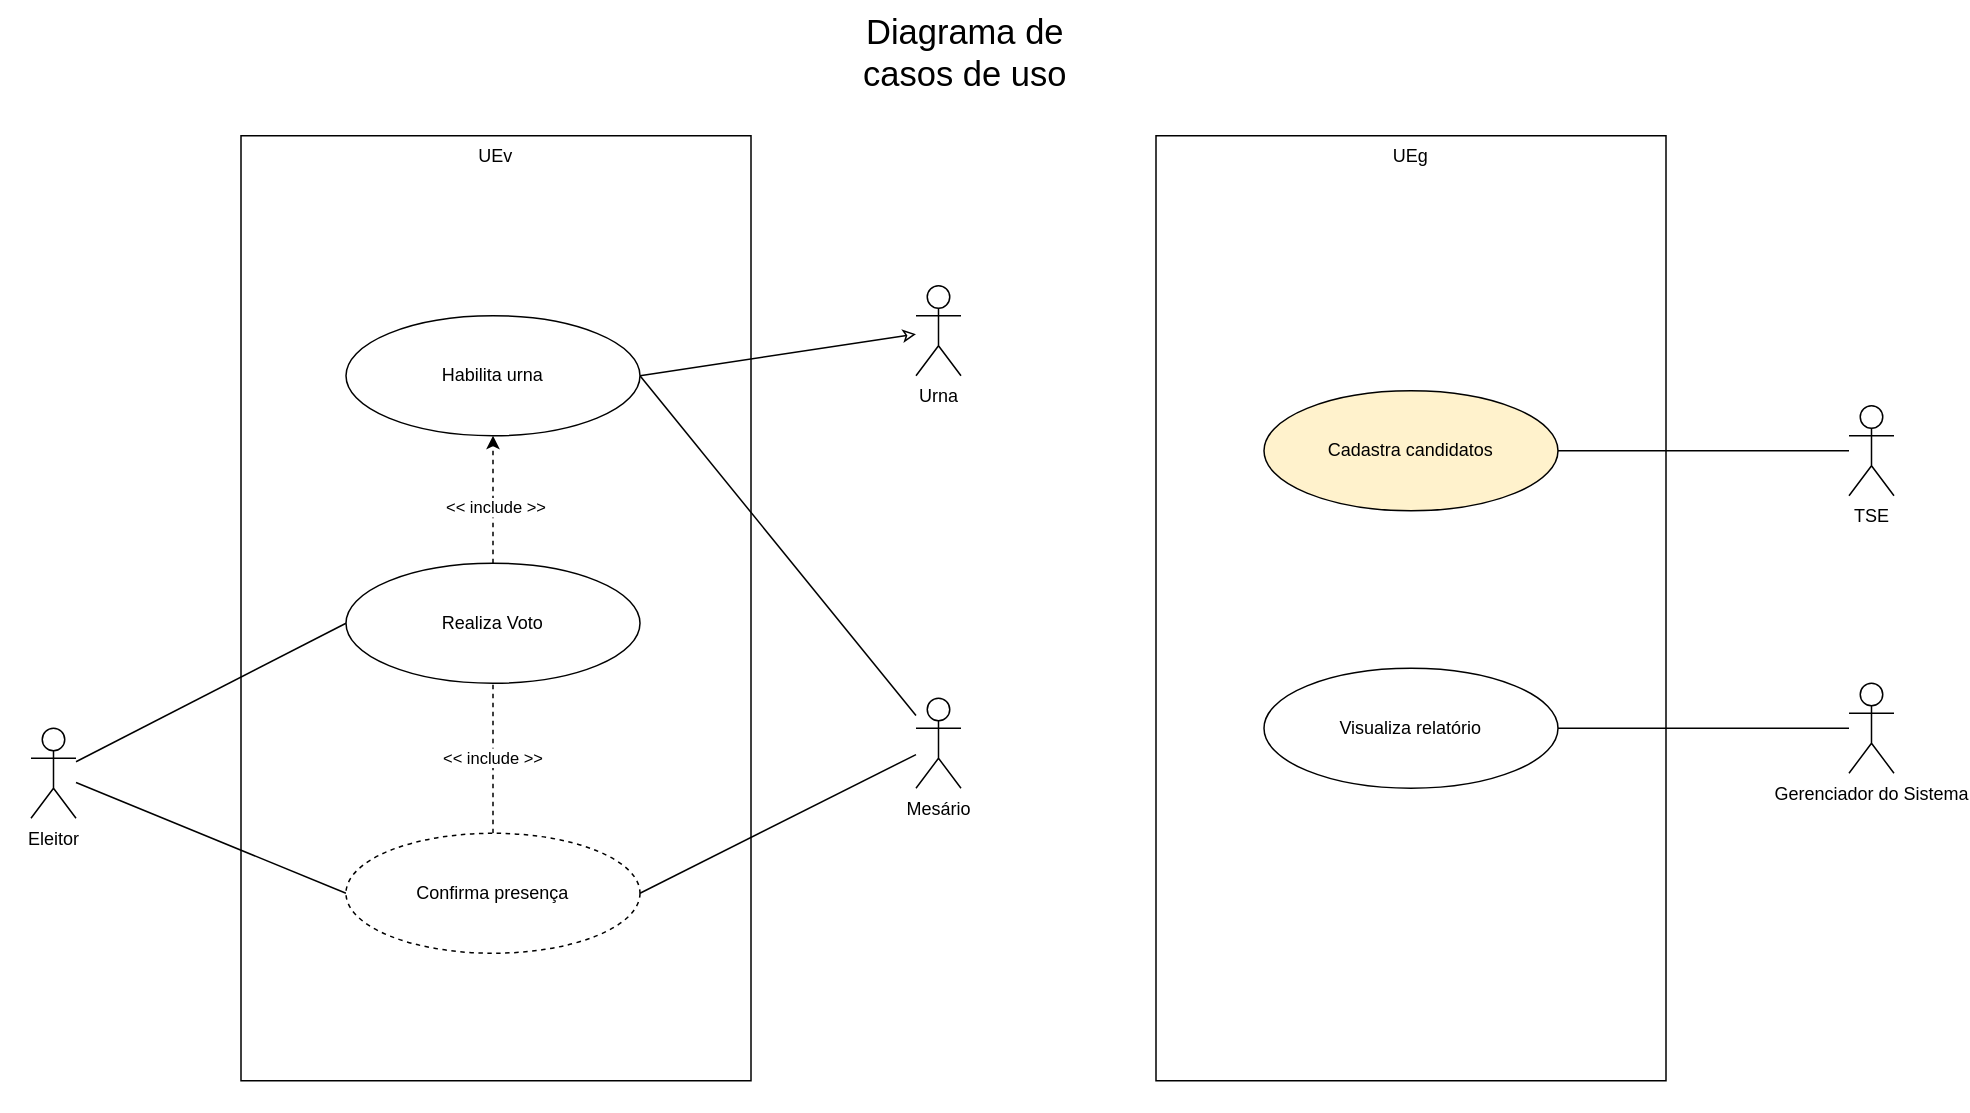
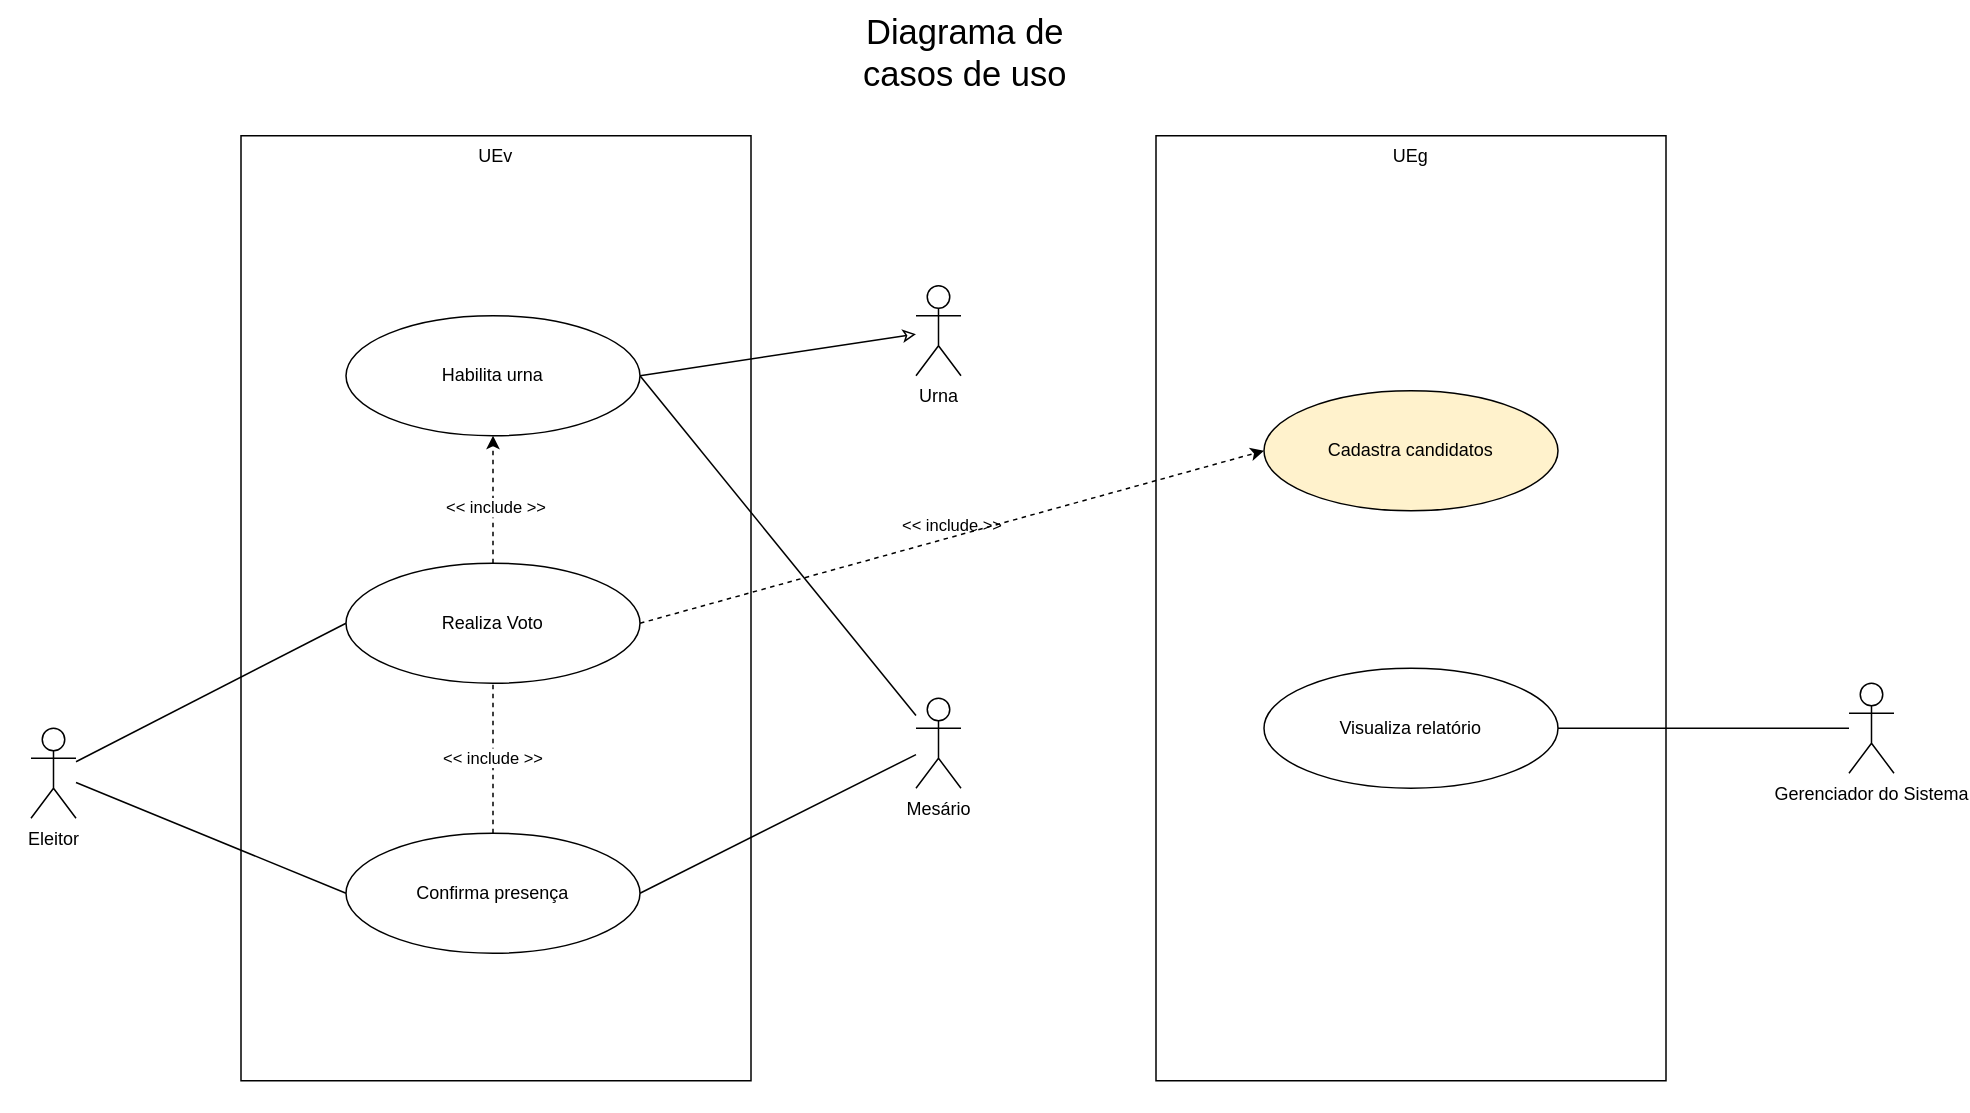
(1704, 451) -> none
(1871, 451) -> none
none -> (947, 538)
(493, 893) -> (493, 893)
